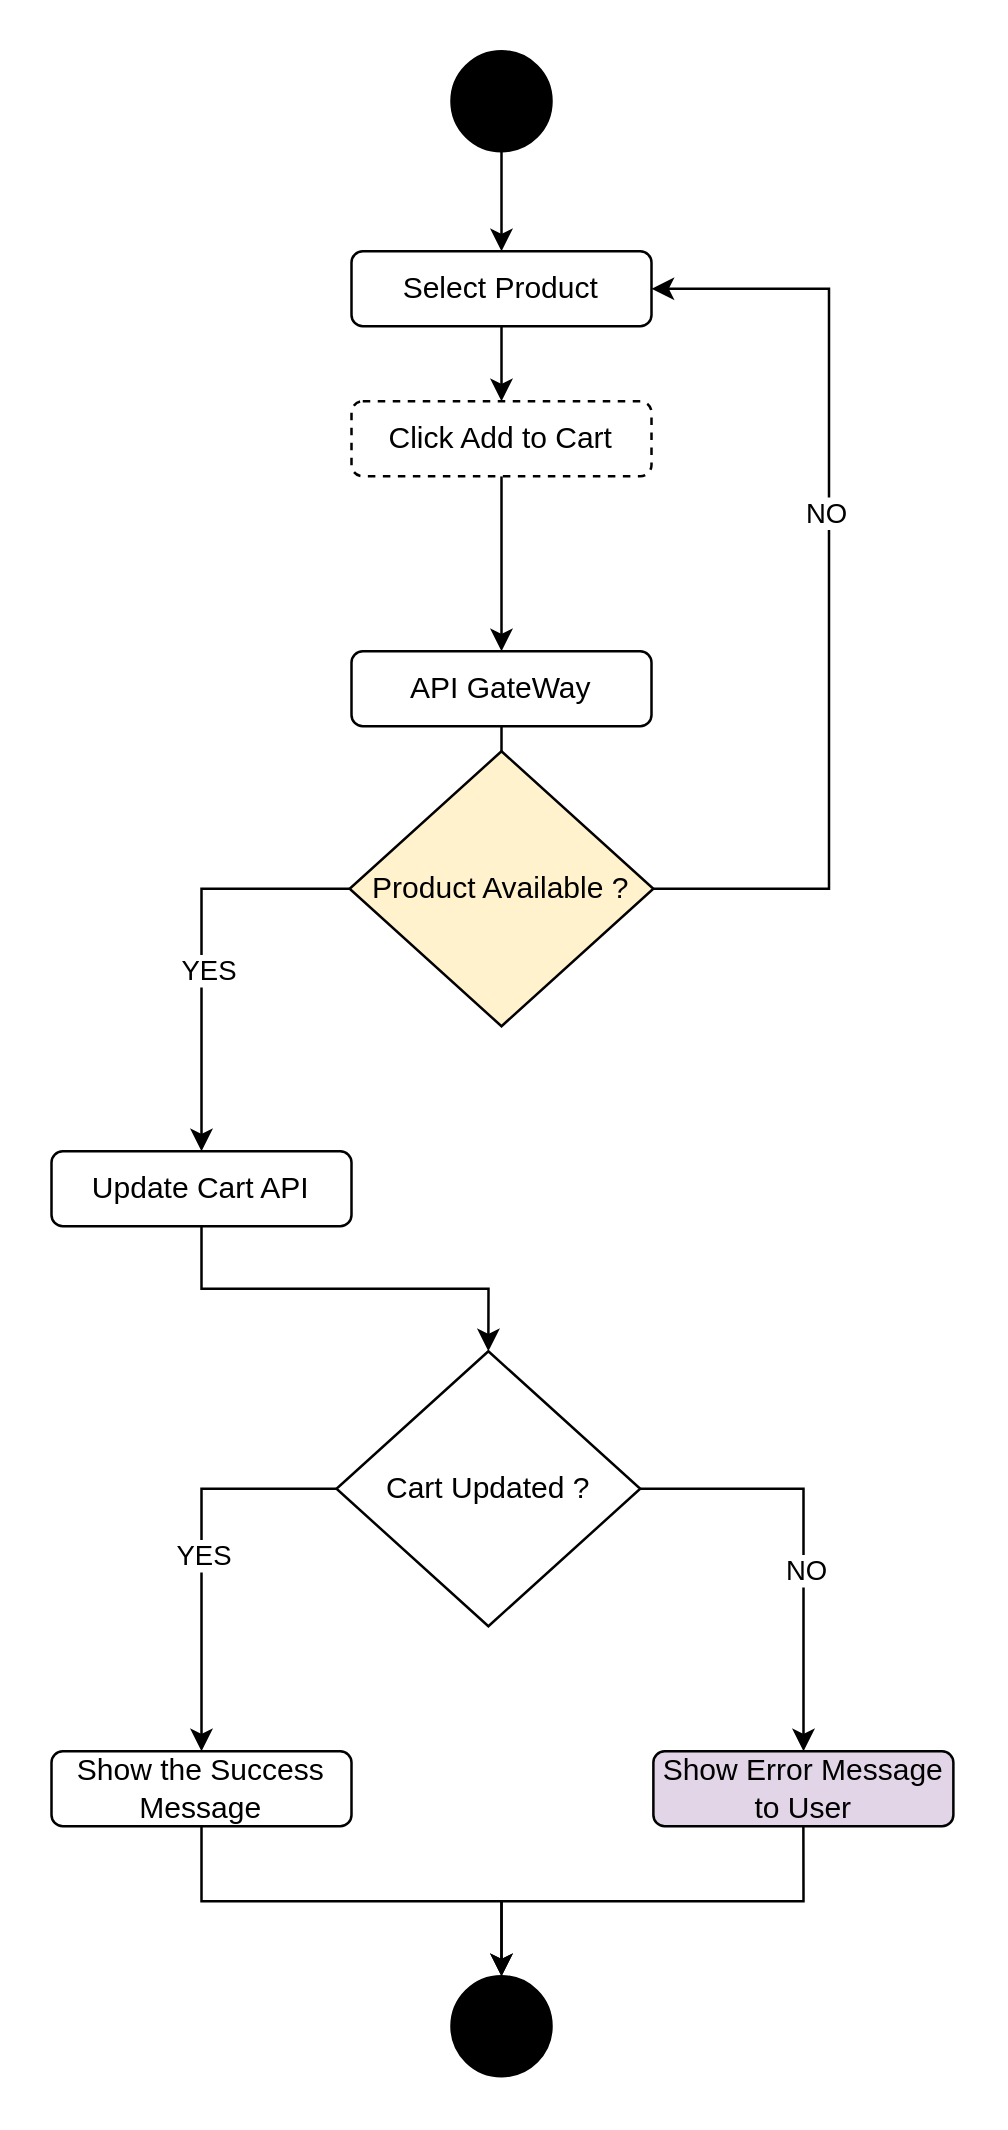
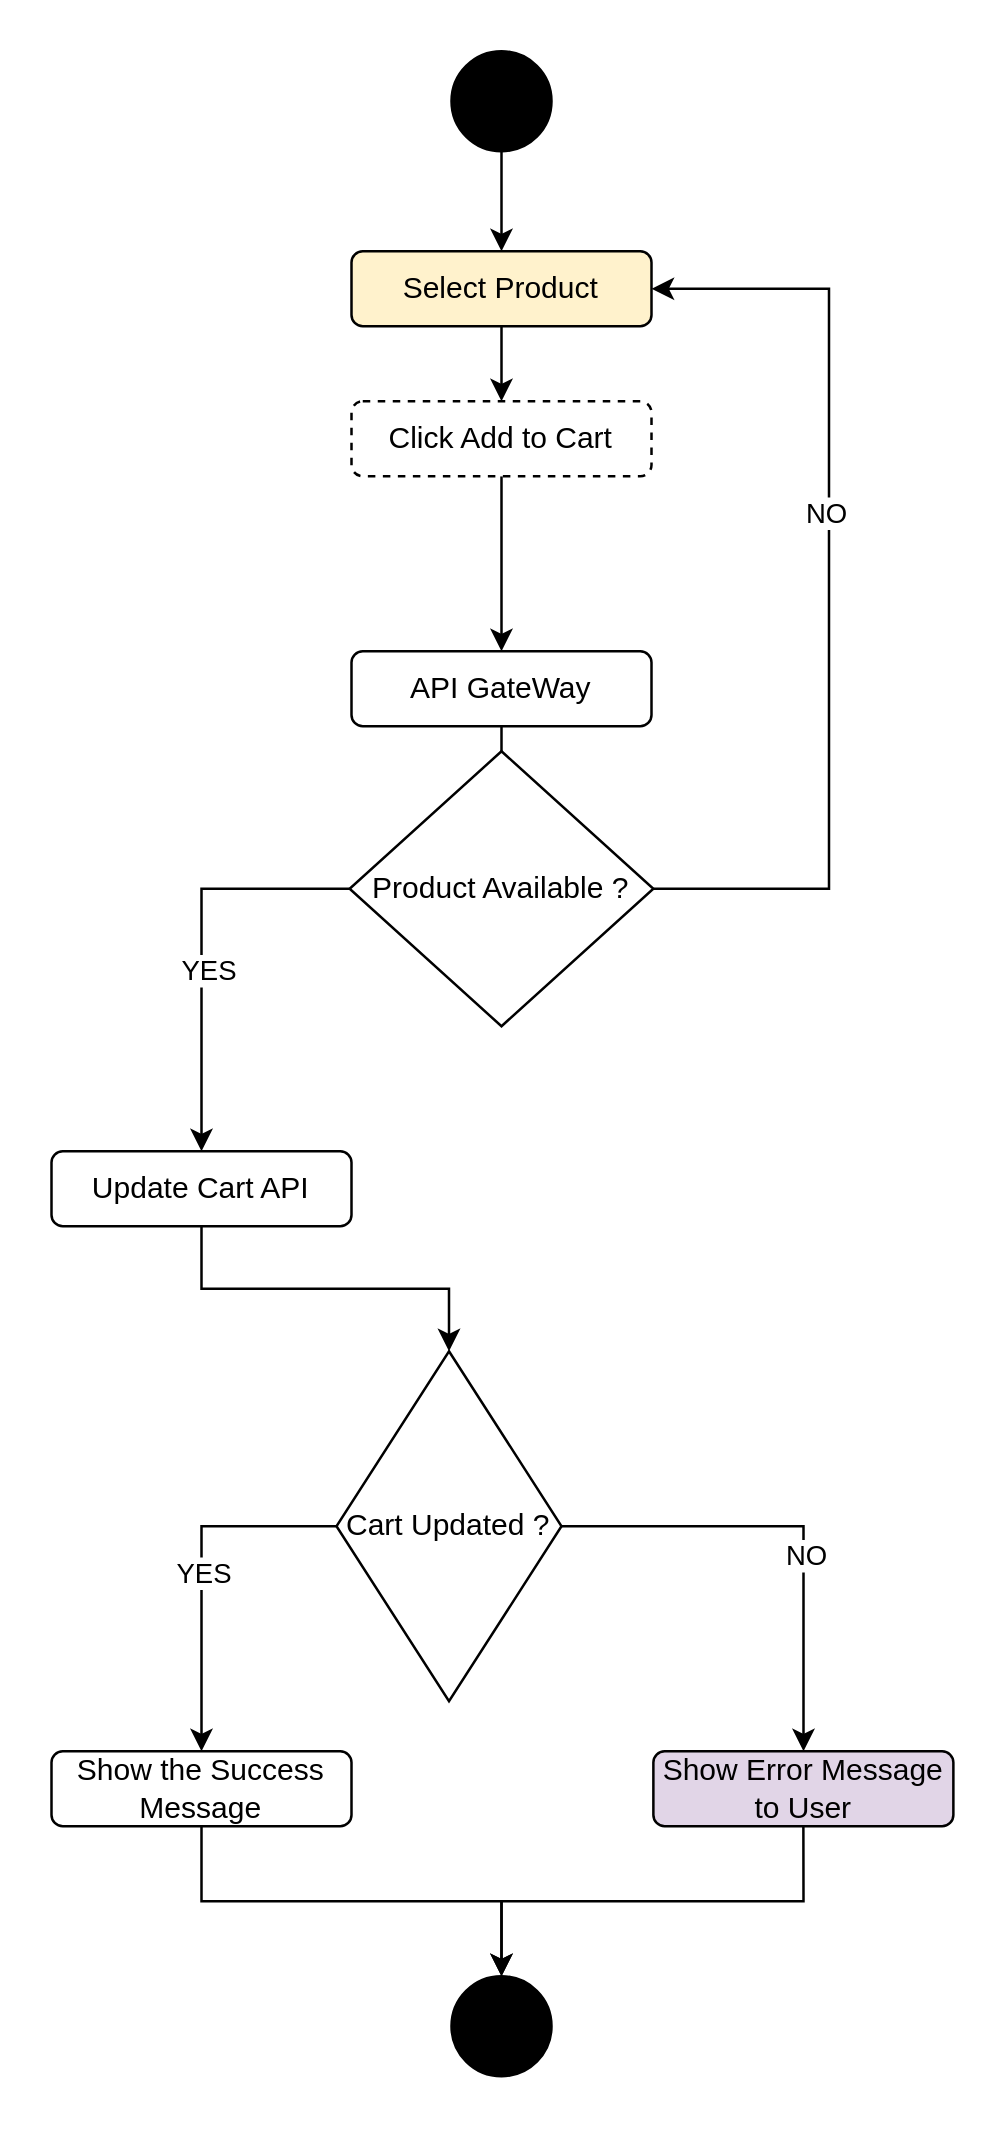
(501, 289) -> (501, 289)
(501, 889) -> (501, 889)
(488, 1489) -> (449, 1526)
